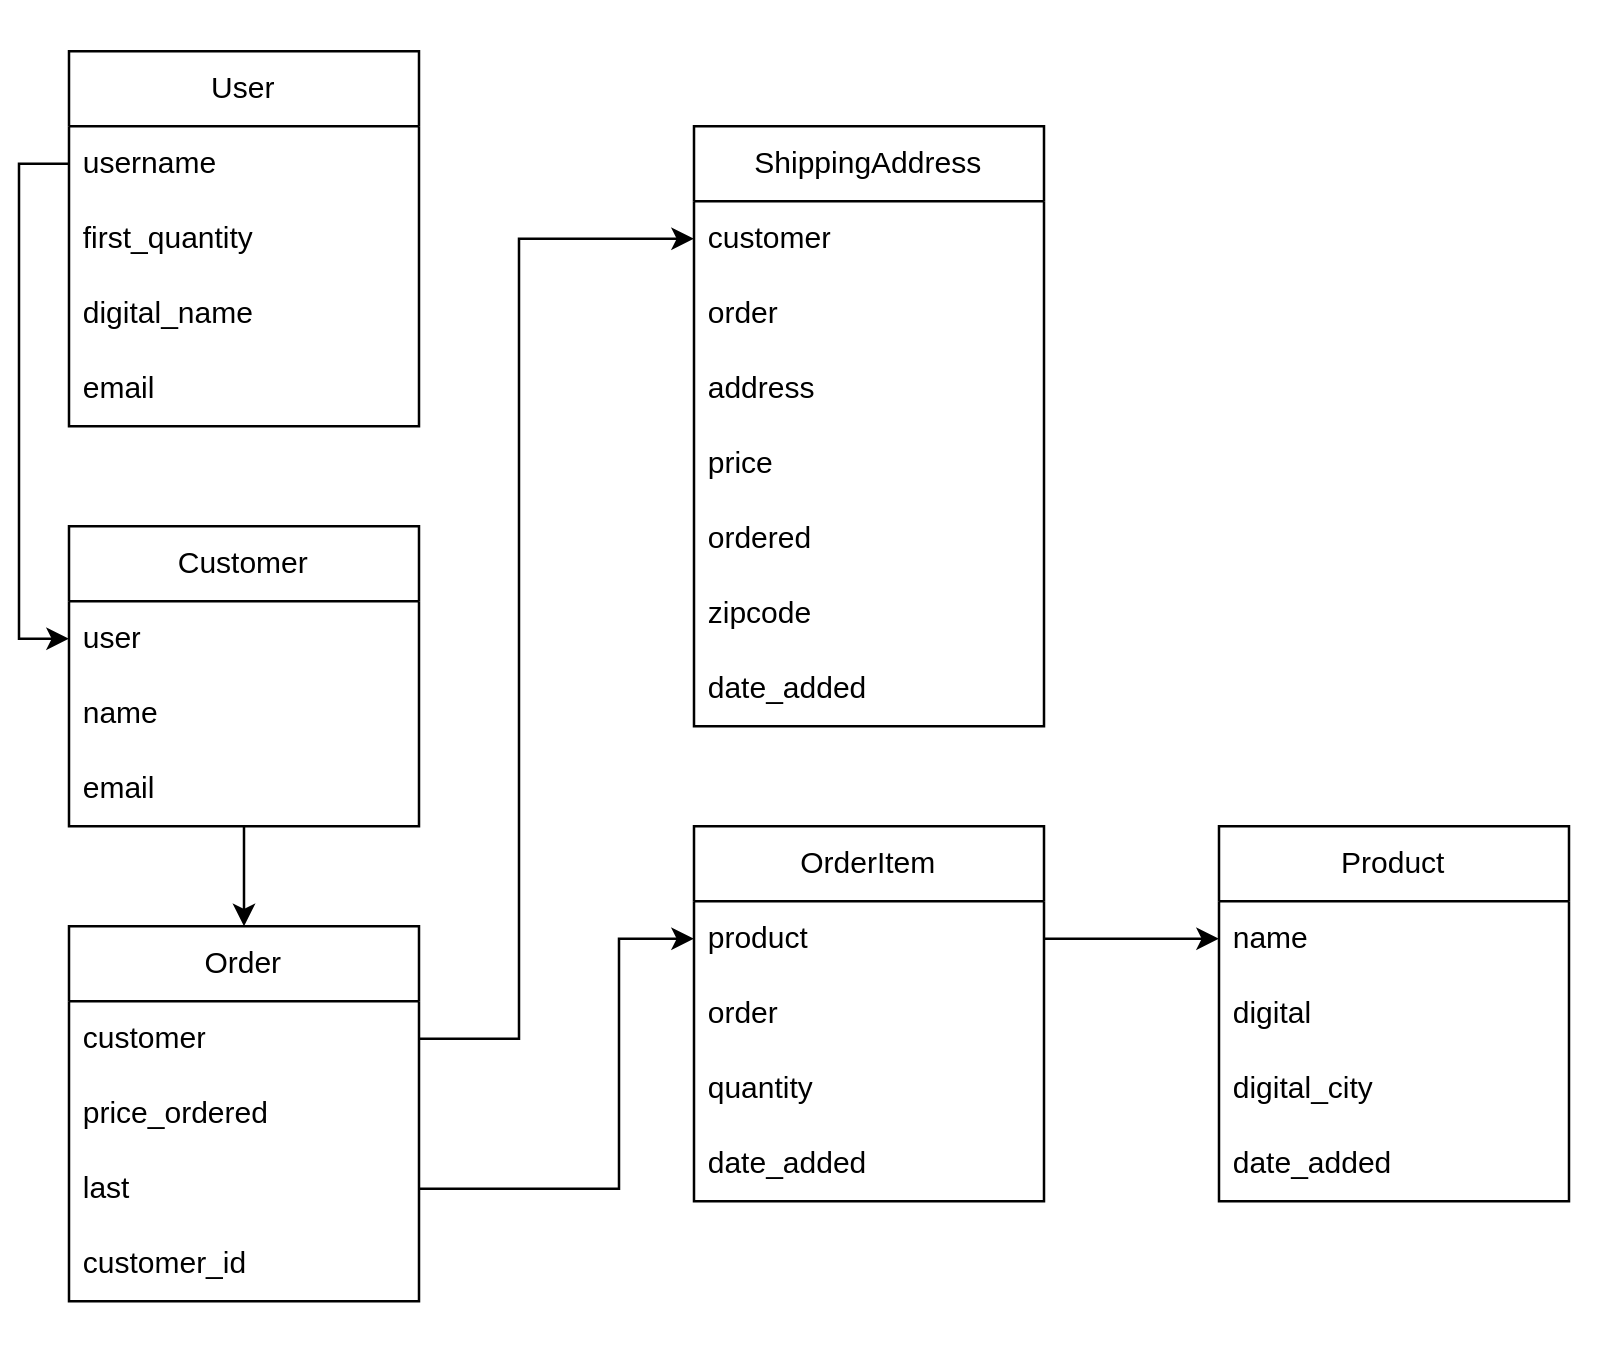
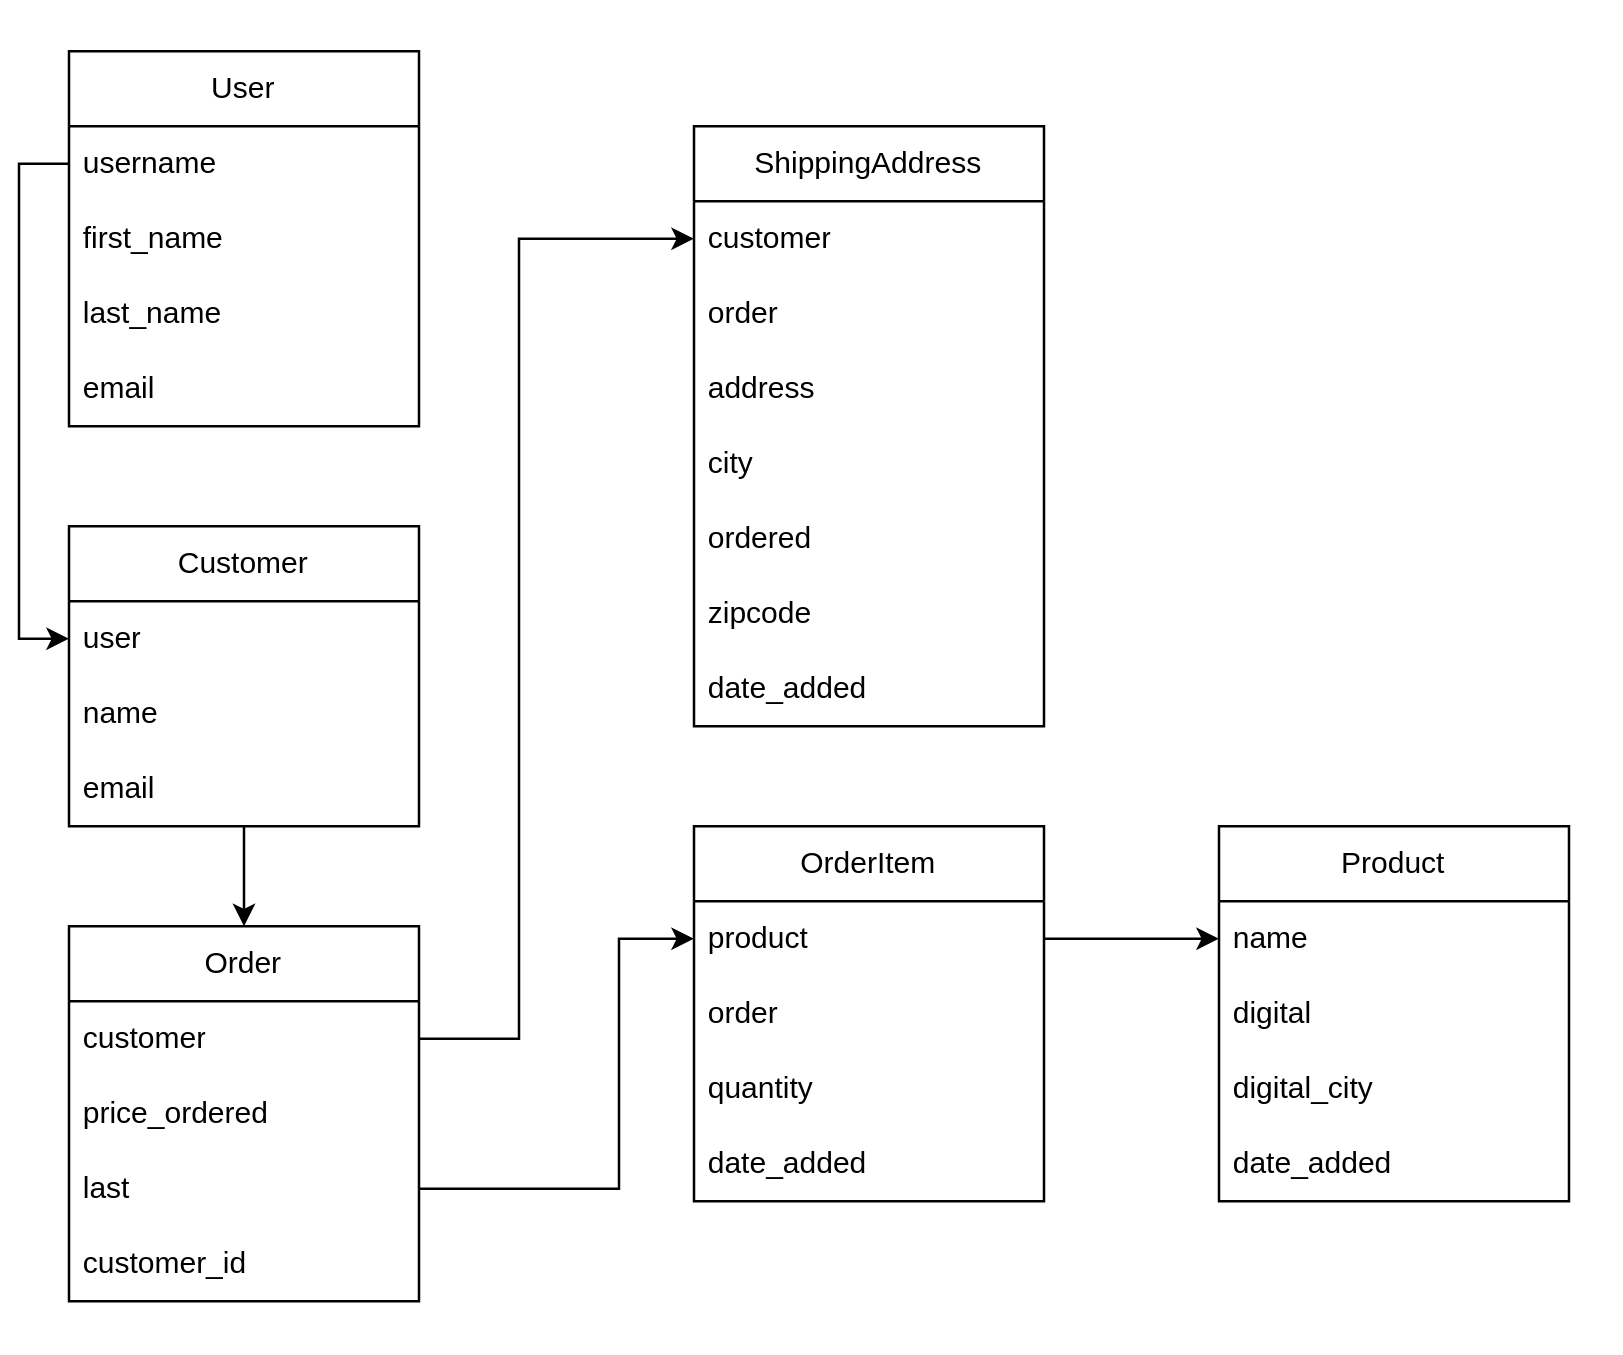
(194, 239) -> (164, 239)
(173, 314) -> (155, 314)
(747, 464) -> (738, 464)
